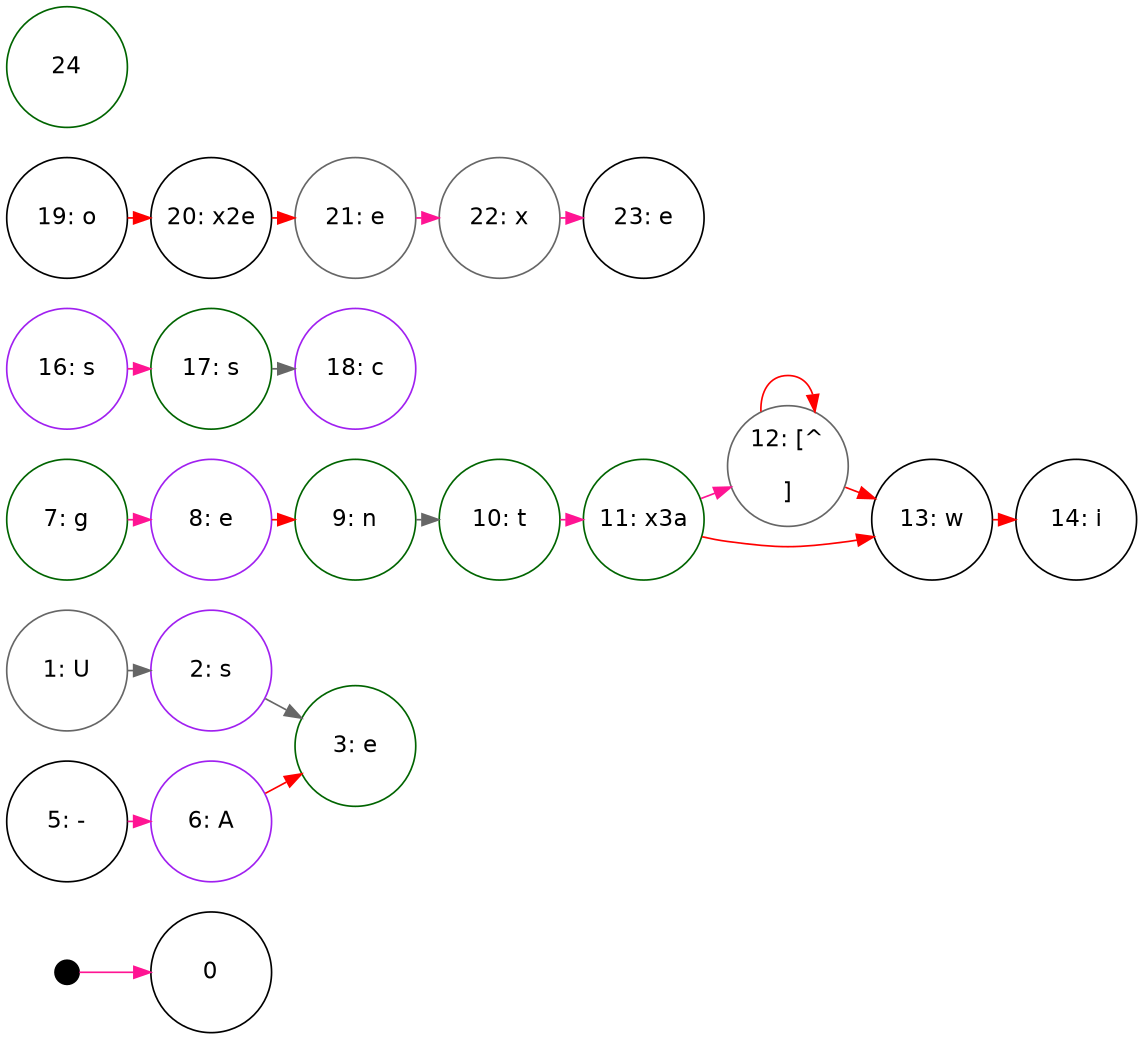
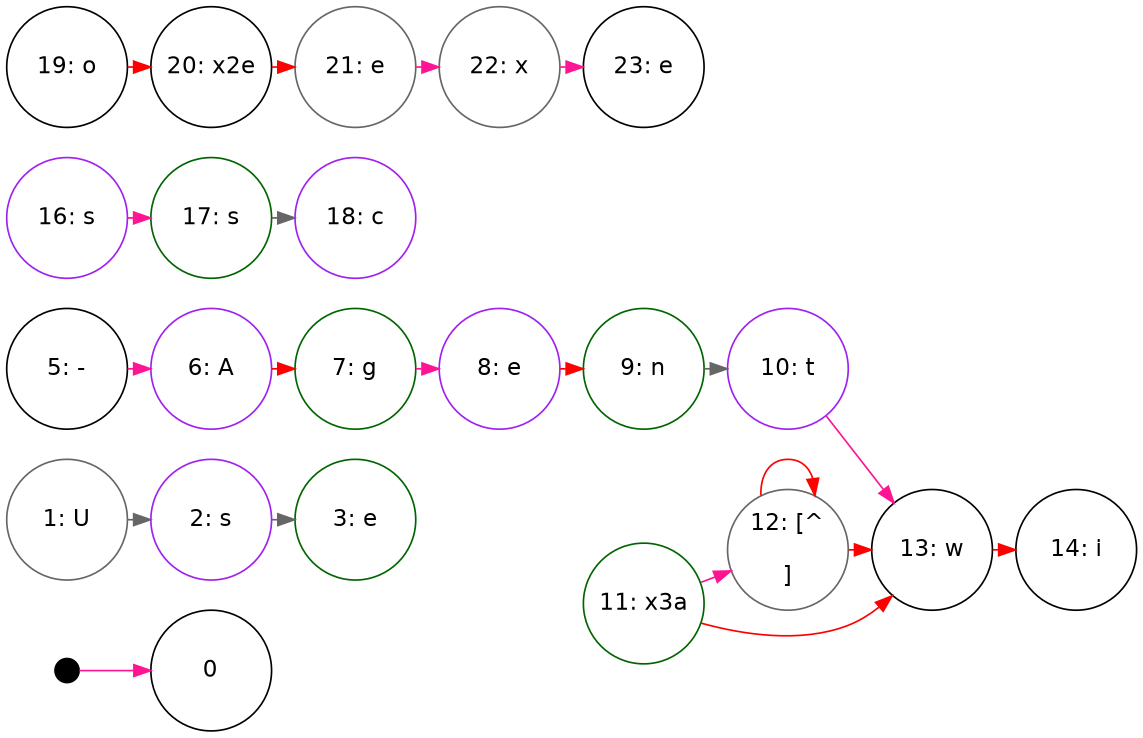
(67, 67) -> none
(500, 520) -> (788, 369)
(563, 520) -> (855, 453)
(276, 788) -> (275, 369)
